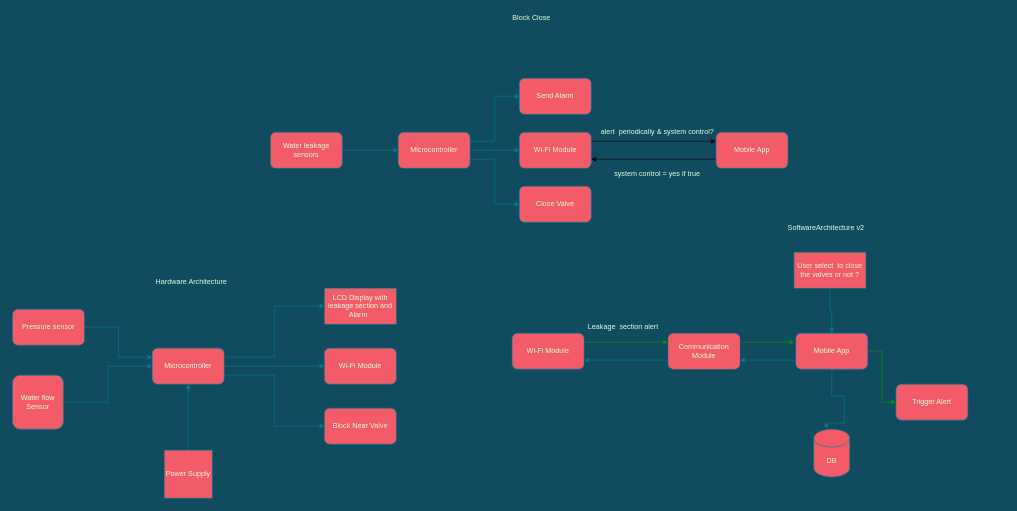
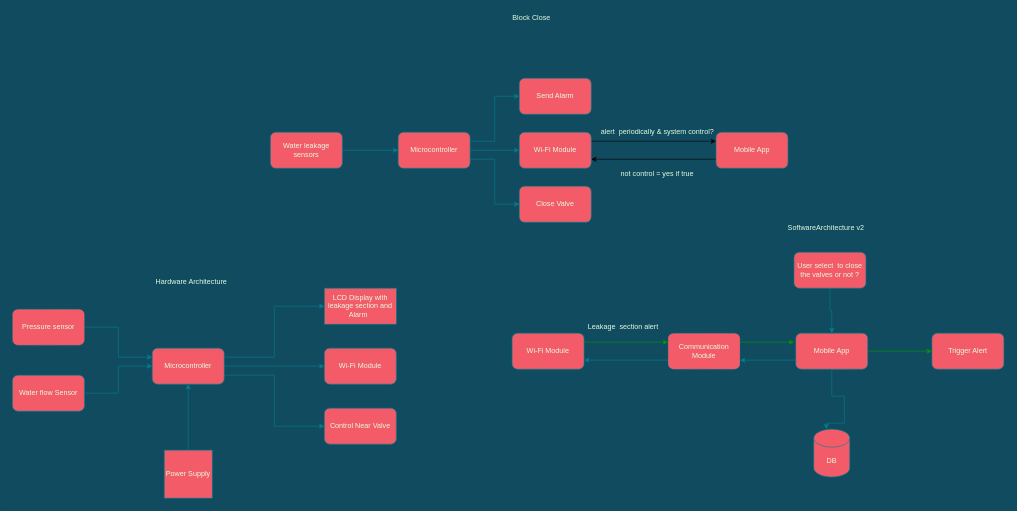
(656, 174) -> (656, 174)
(830, 270) -> (830, 270)
(48, 327) -> (48, 327)
(38, 402) -> (48, 393)
(932, 402) -> (968, 351)
(360, 426) -> (360, 426)
